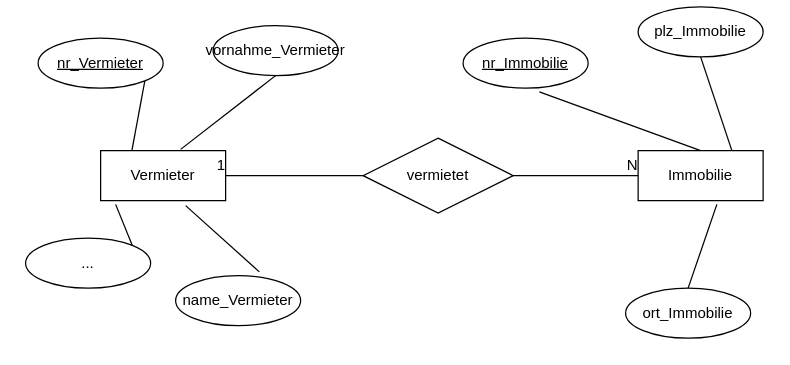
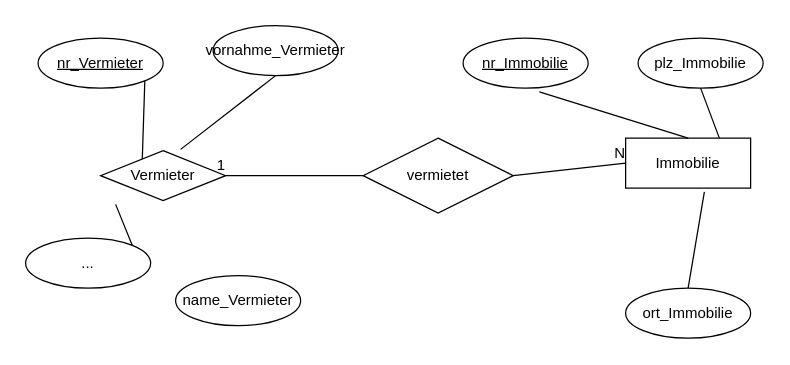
(701, 32) -> (701, 63)
(163, 176) -> (163, 176)
(701, 176) -> (688, 163)
(222, 238) -> none
